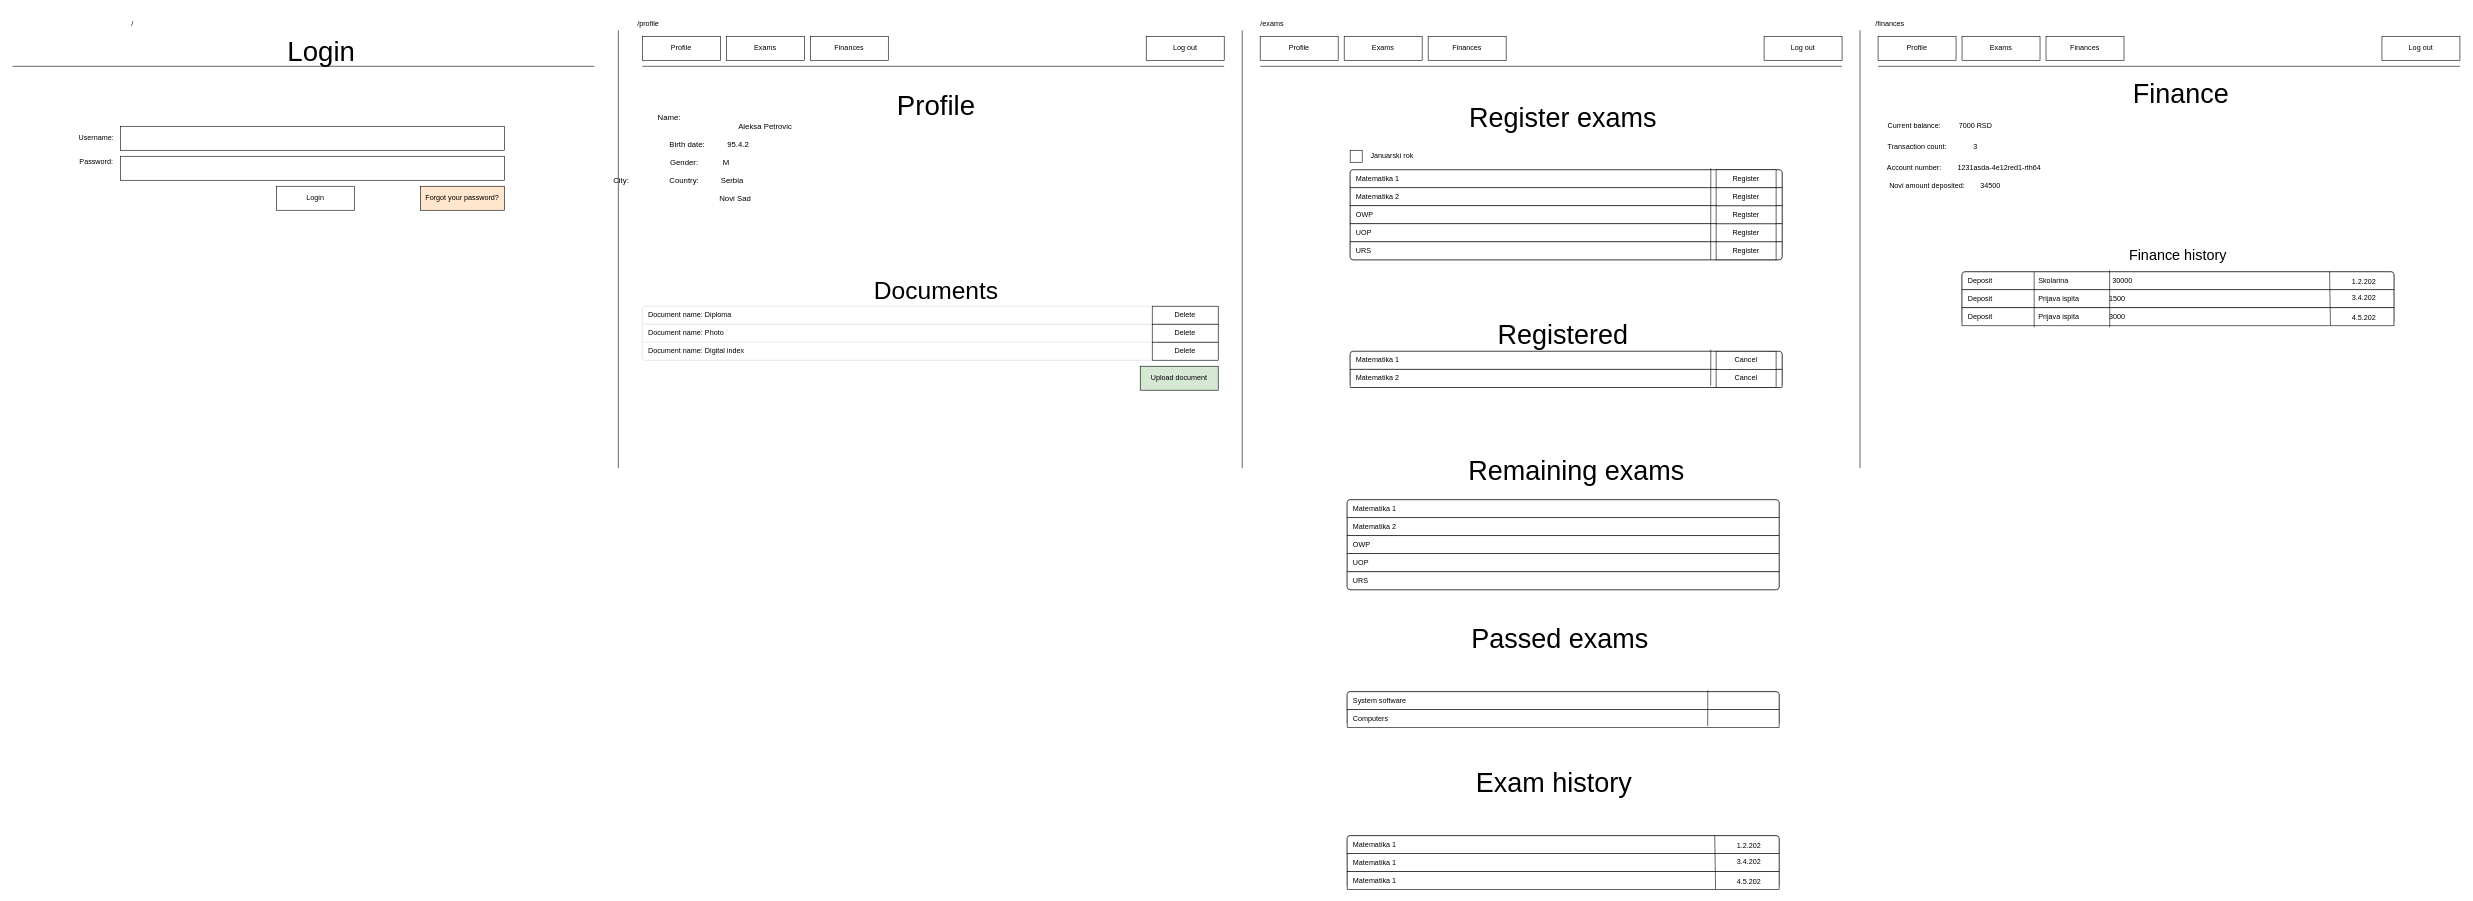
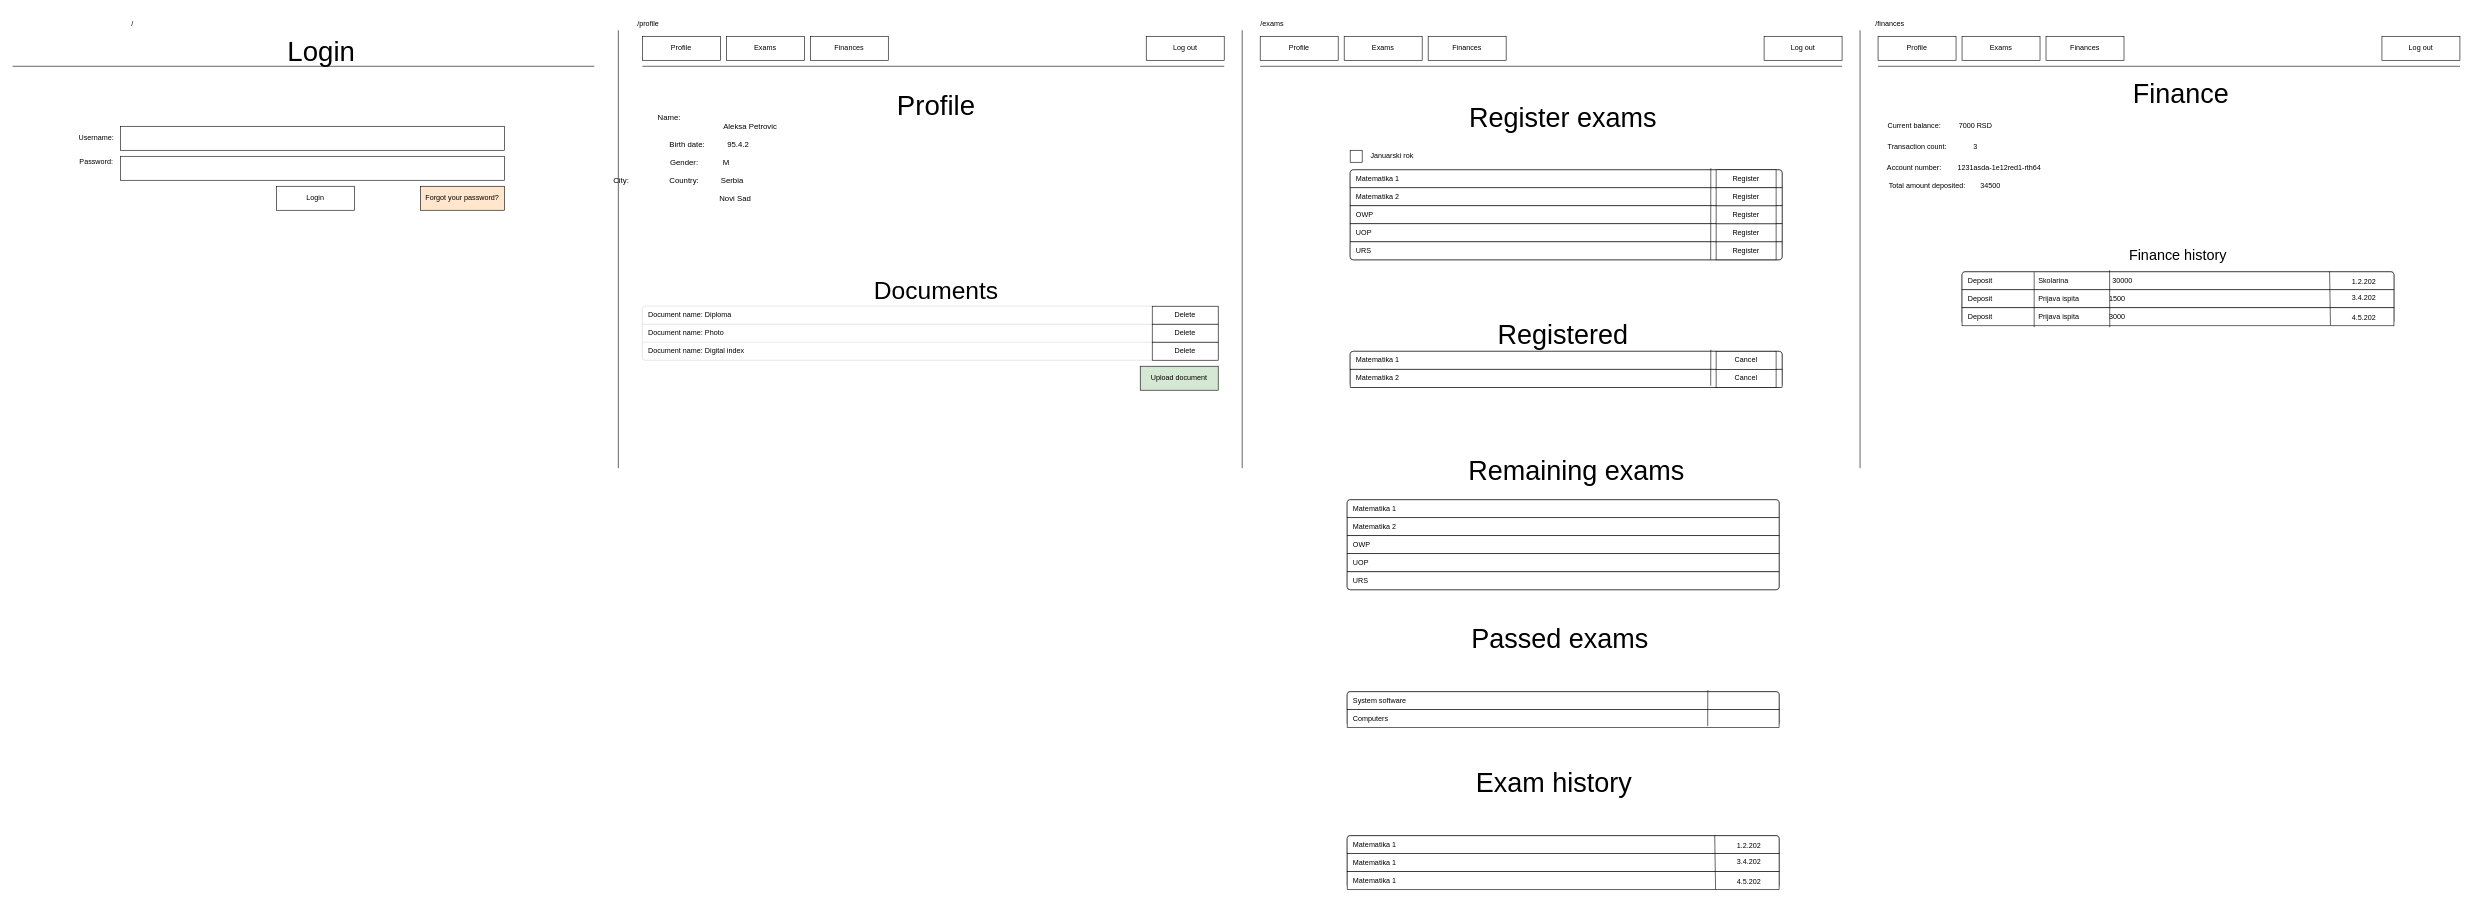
(765, 126) -> (750, 126)
(2000, 168) -> (2000, 168)
(1928, 186) -> (1928, 186)
